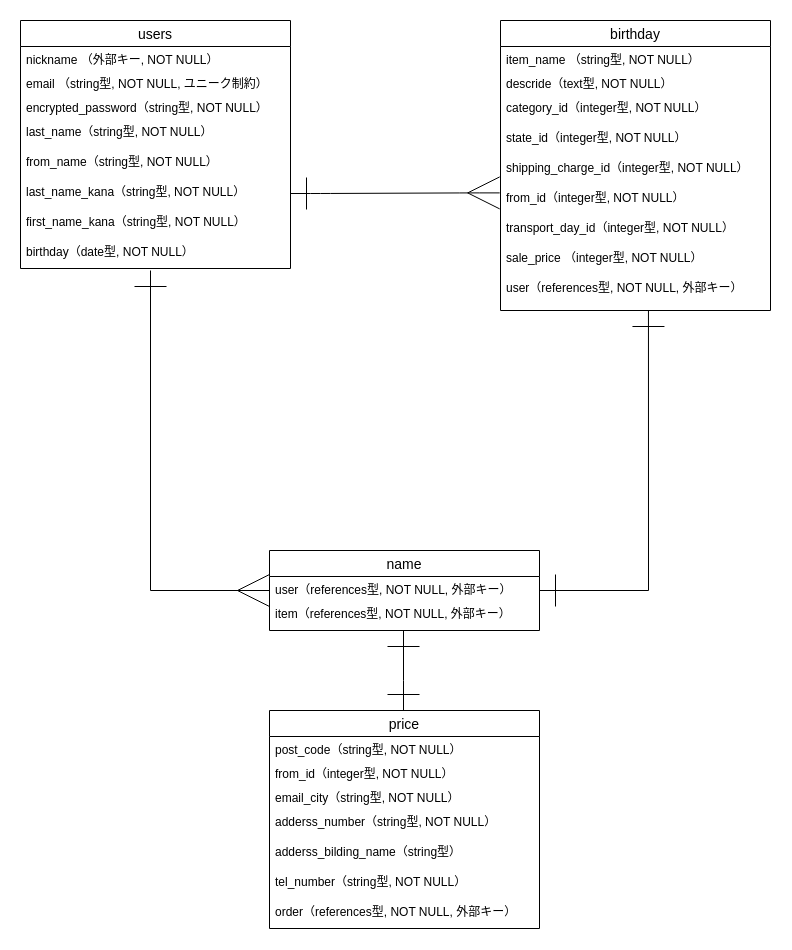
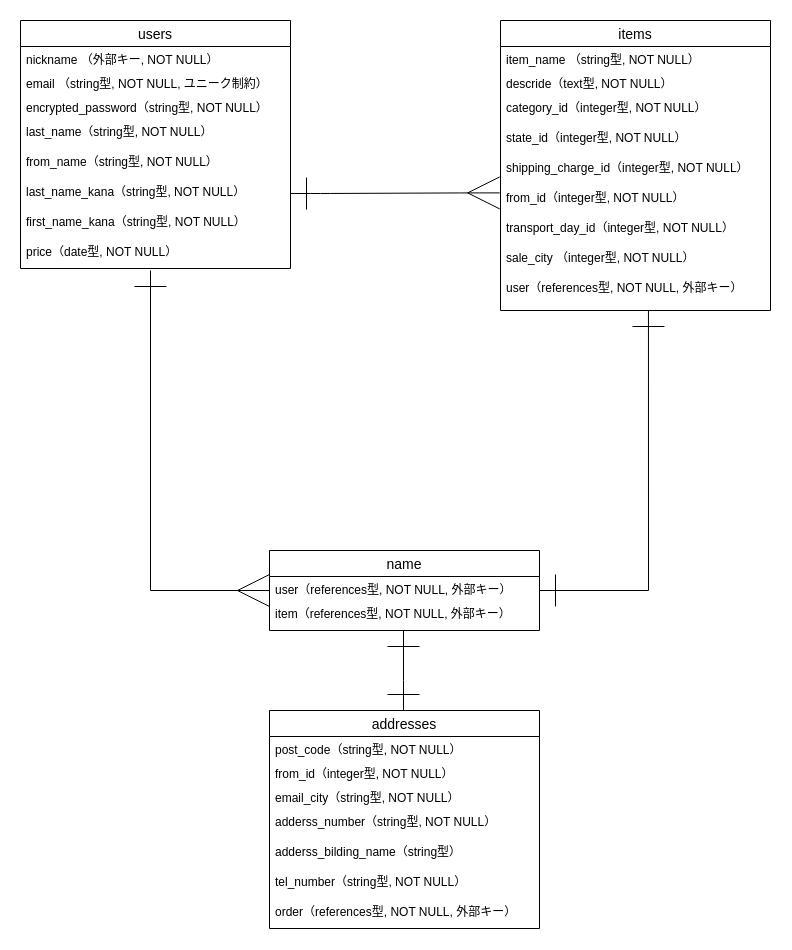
(635, 34) -> (635, 34)
(112, 252) -> (102, 252)
(607, 258) -> (604, 258)
(404, 724) -> (404, 724)
